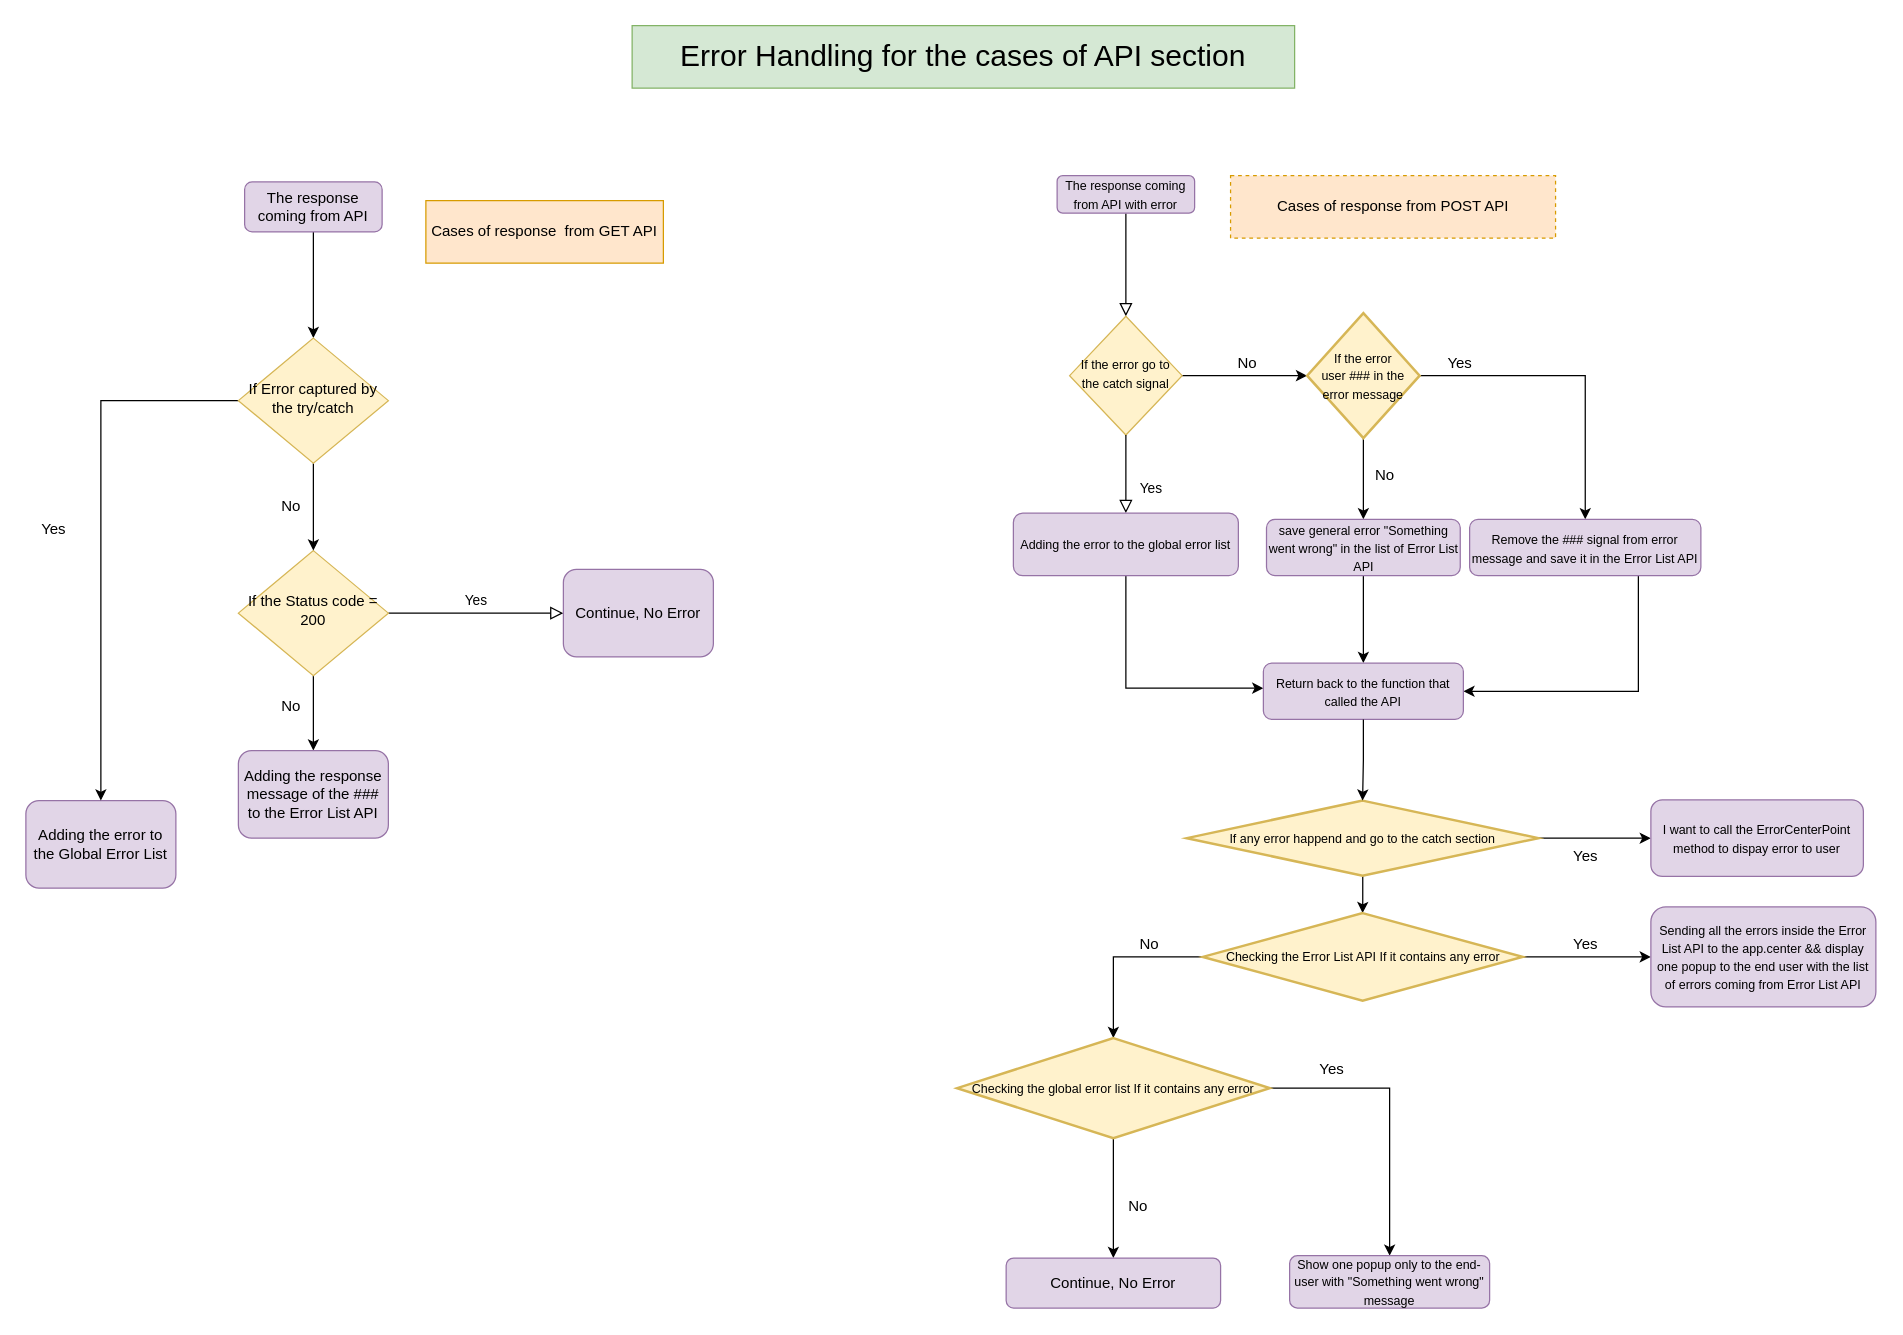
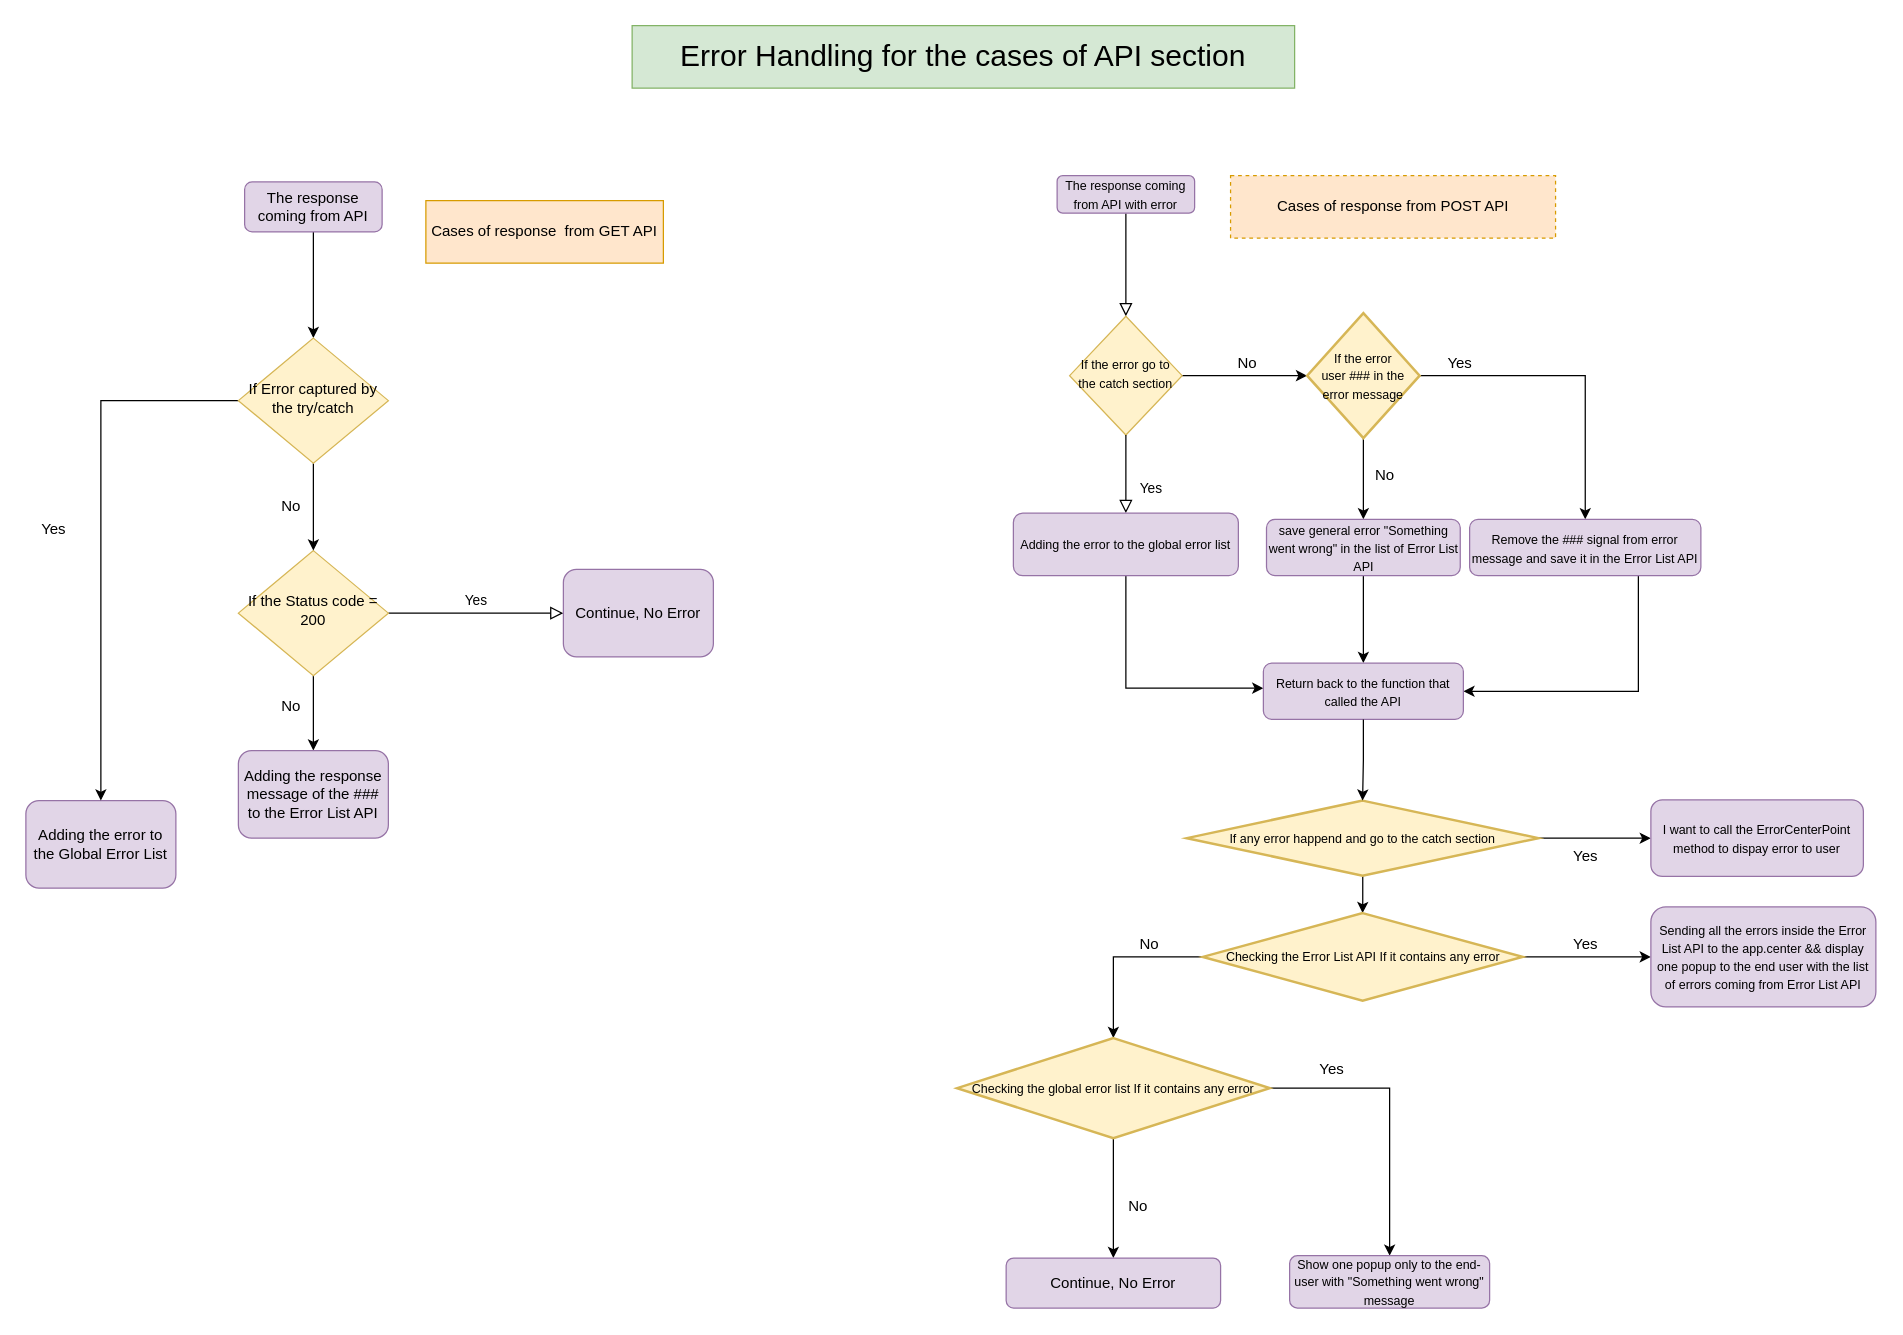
(1126, 373) -> (1126, 373)
